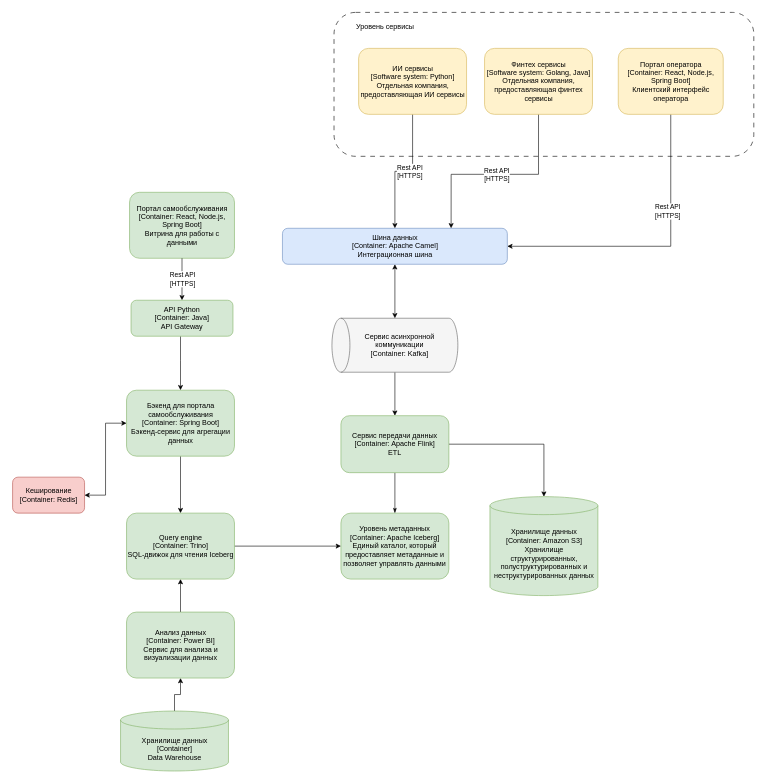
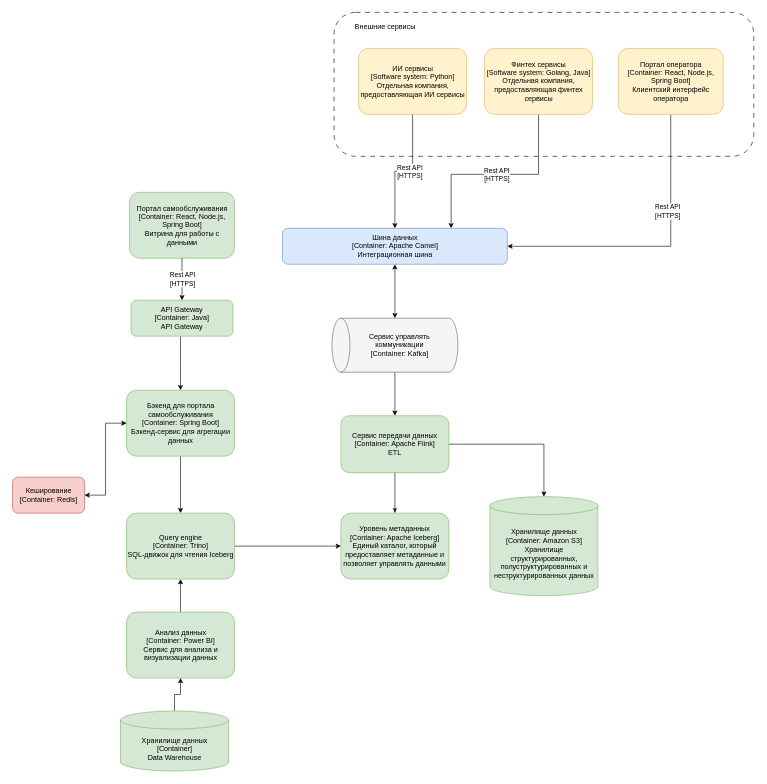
(386, 27) -> (386, 27)
(182, 318) -> (182, 318)
(400, 345) -> (400, 345)
